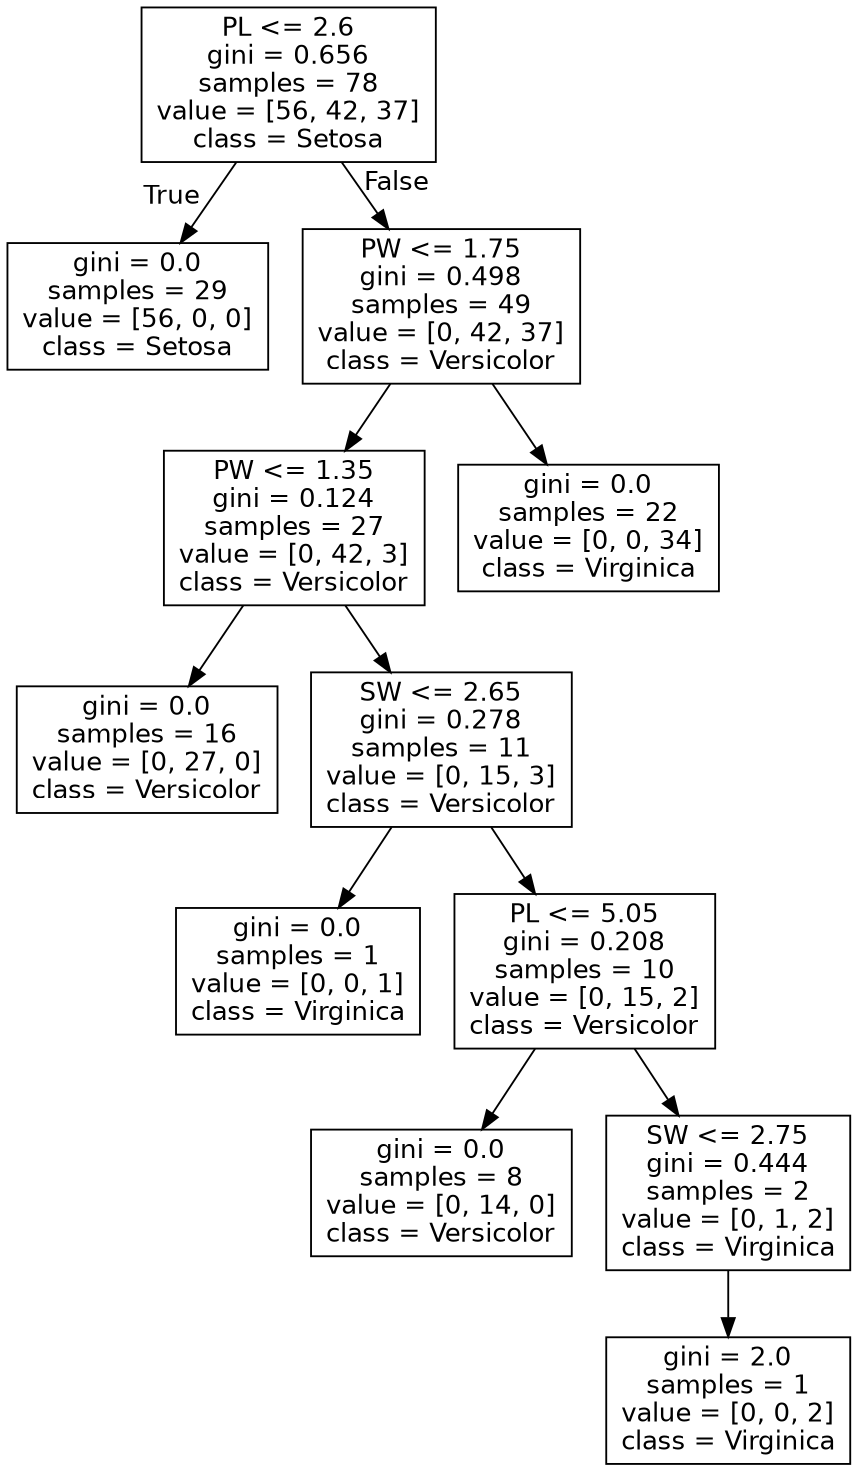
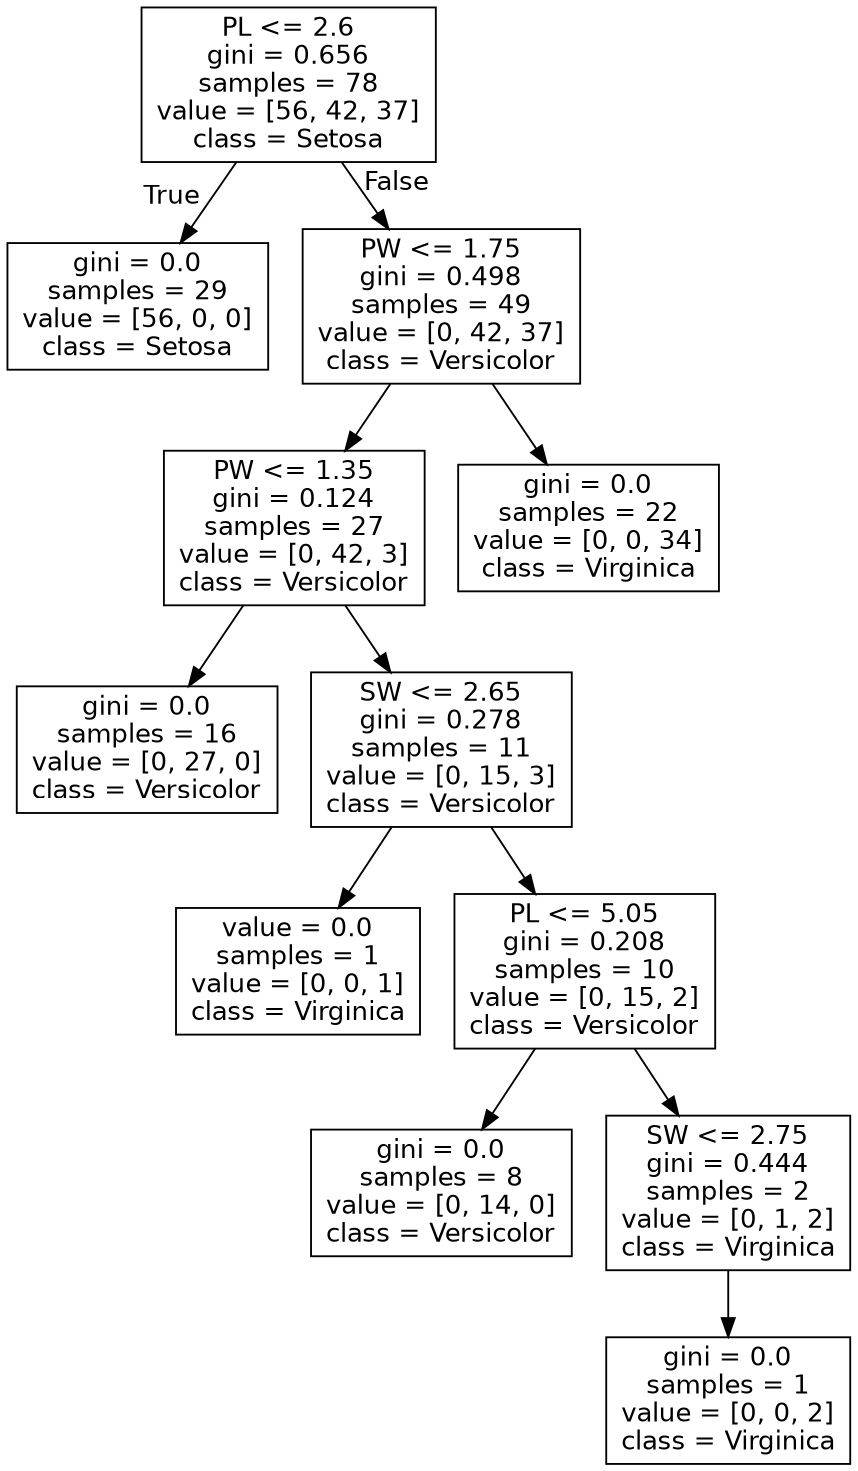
(298, 971) -> (298, 971)
(728, 1401) -> (728, 1401)
